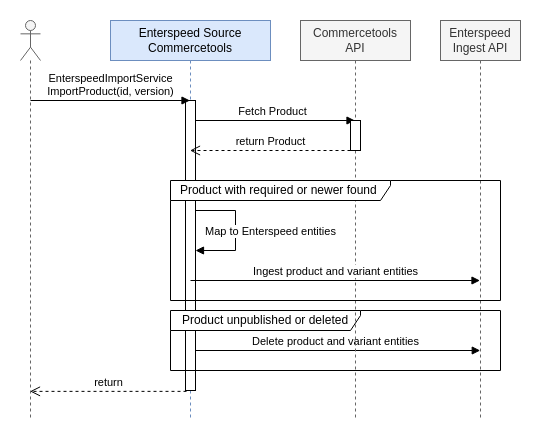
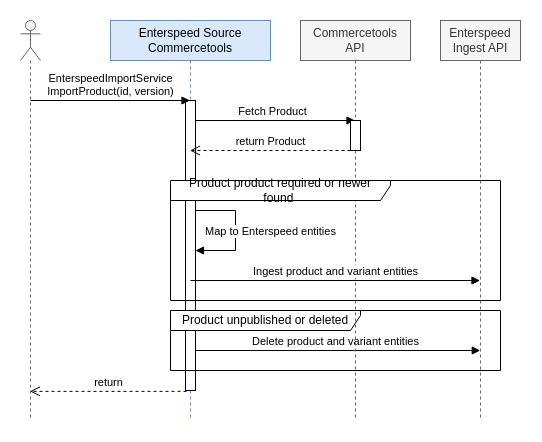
(281, 191) -> (281, 191)
